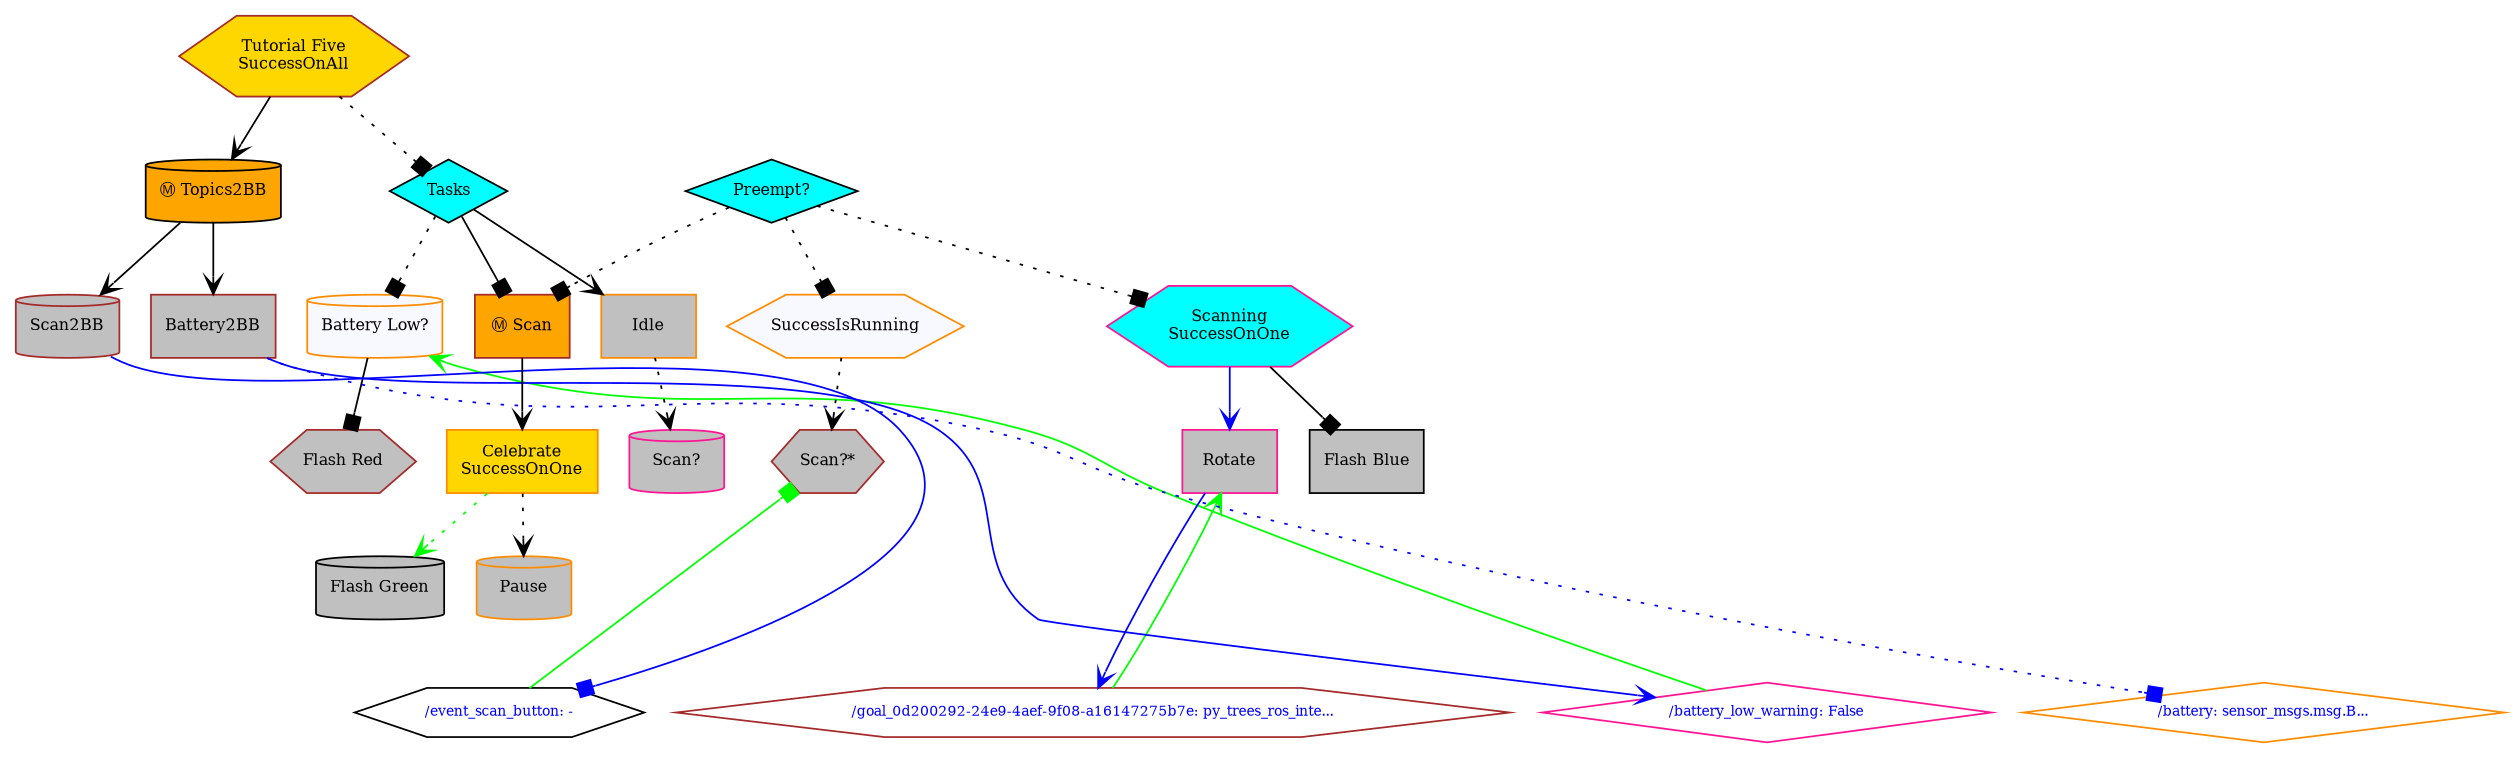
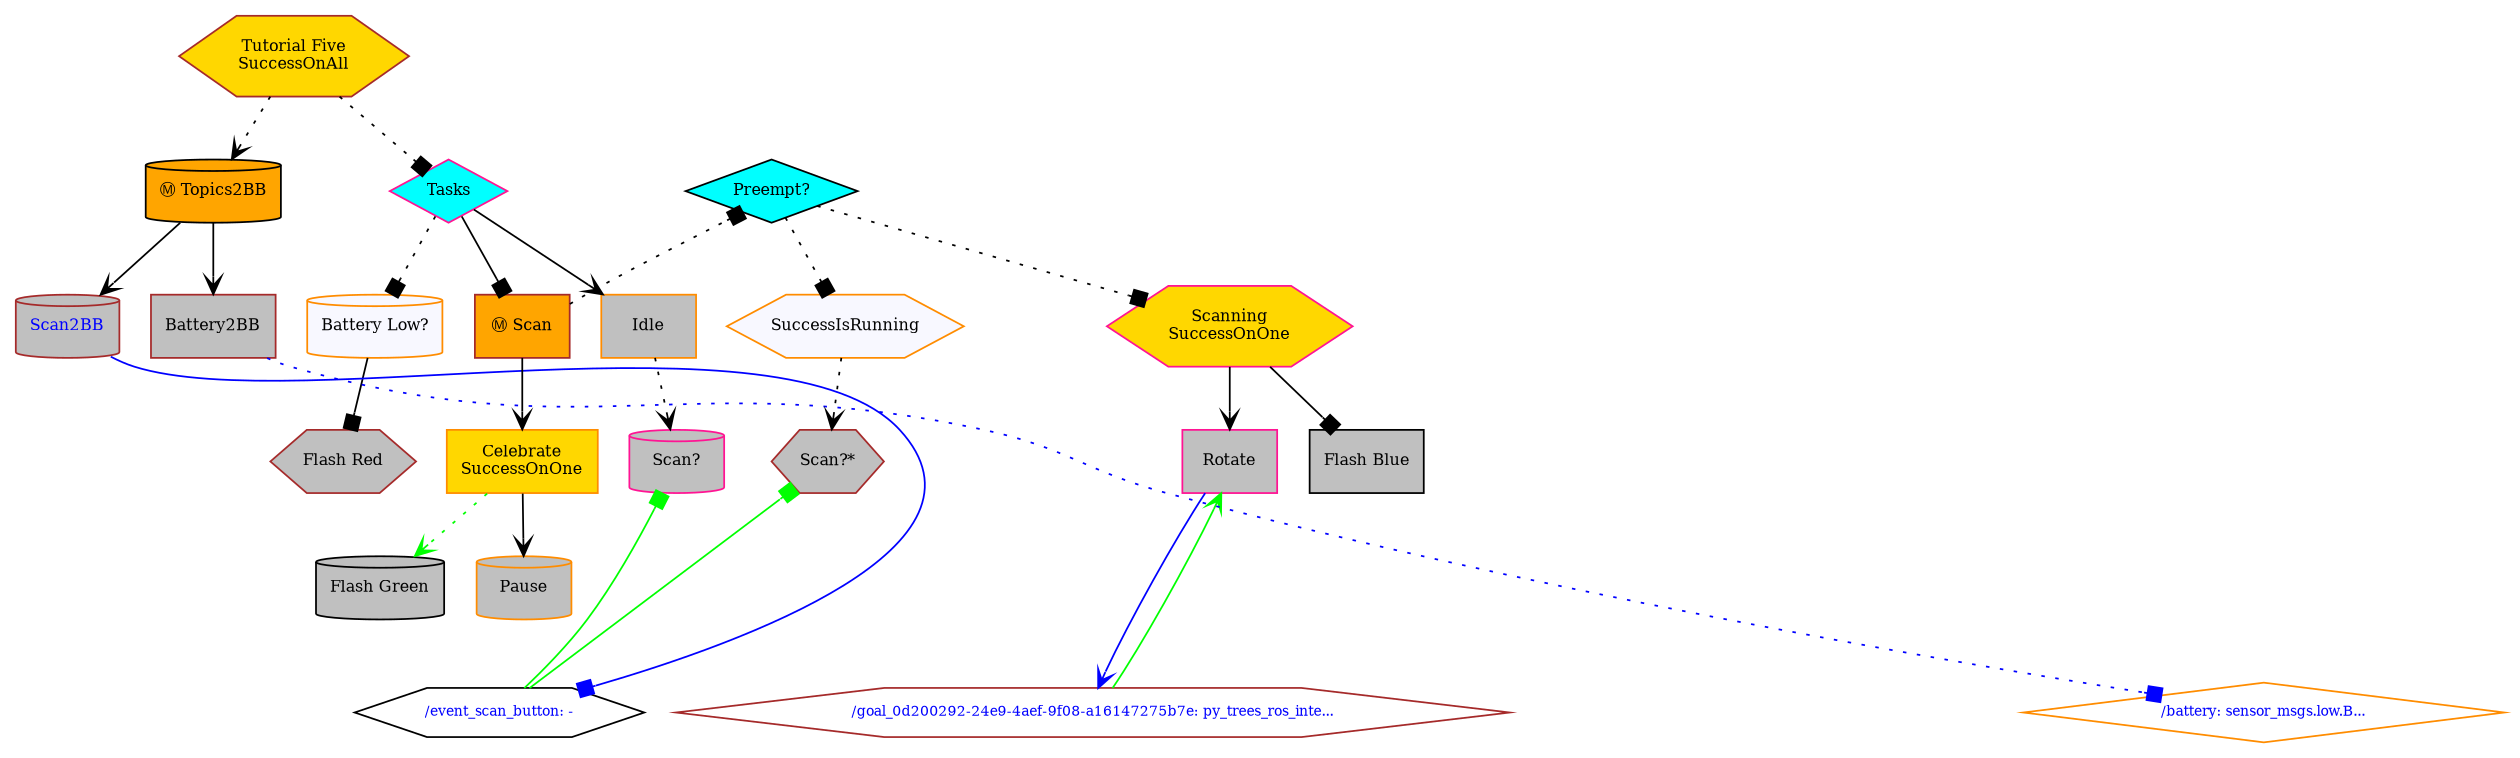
(256, 120) -> (256, 120)
(449, 191) -> (449, 191)
(649, 245) -> (648, 261)
(68, 326) -> (68, 326)
(1230, 326) -> (1230, 326)
(1230, 389) -> (1230, 389)
(523, 516) -> (523, 516)
none -> (598, 605)
(1767, 713) -> none
(2264, 713) -> (2264, 713)
